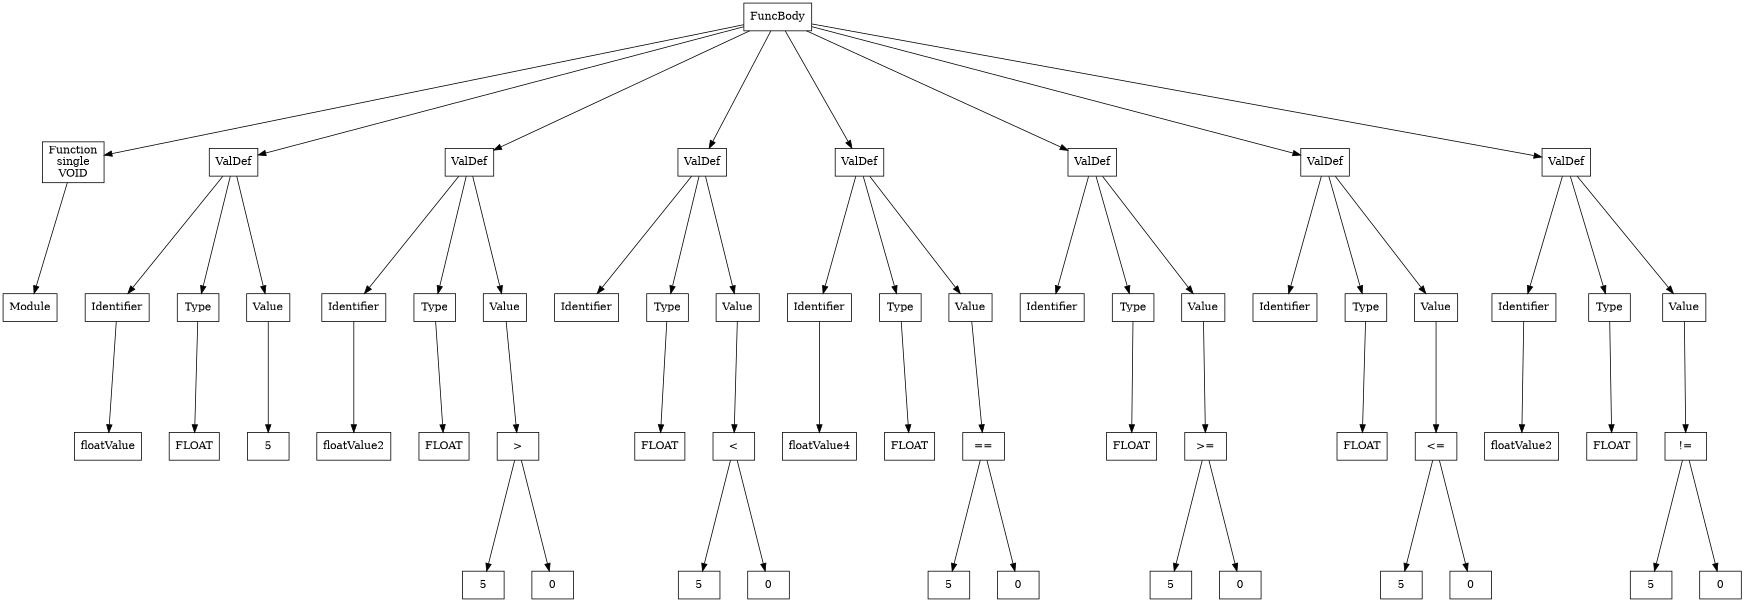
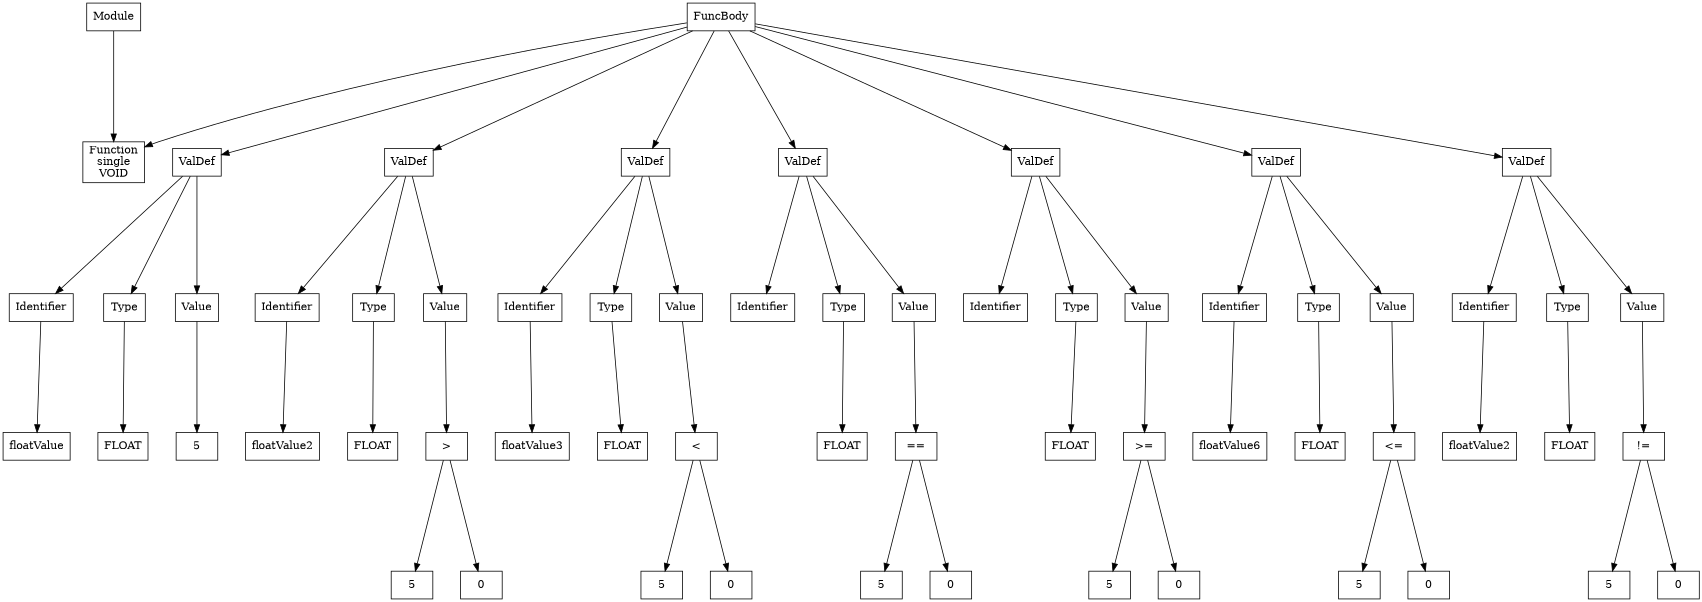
(52, 234) -> (114, 82)
none -> (532, 446)
(819, 446) -> none
none -> (1230, 446)
